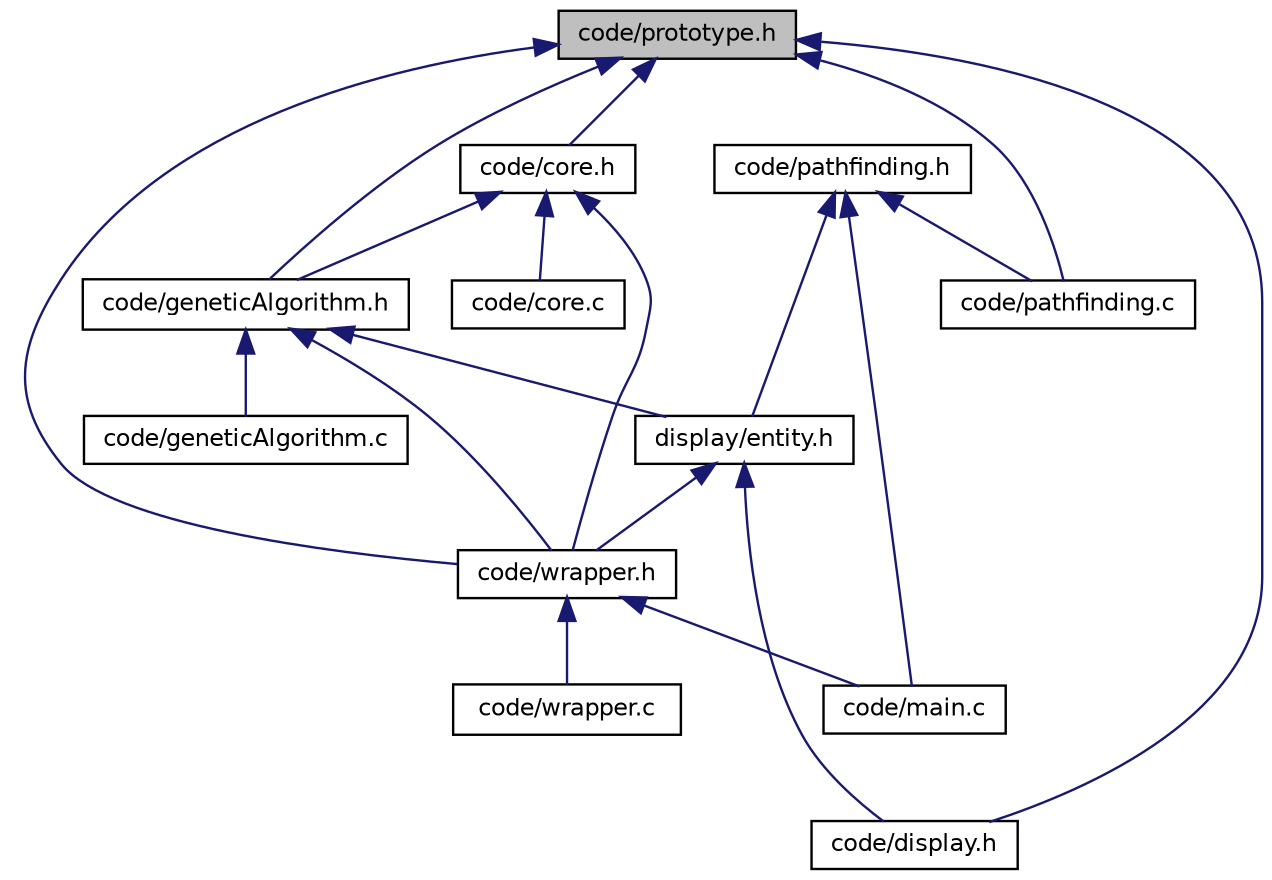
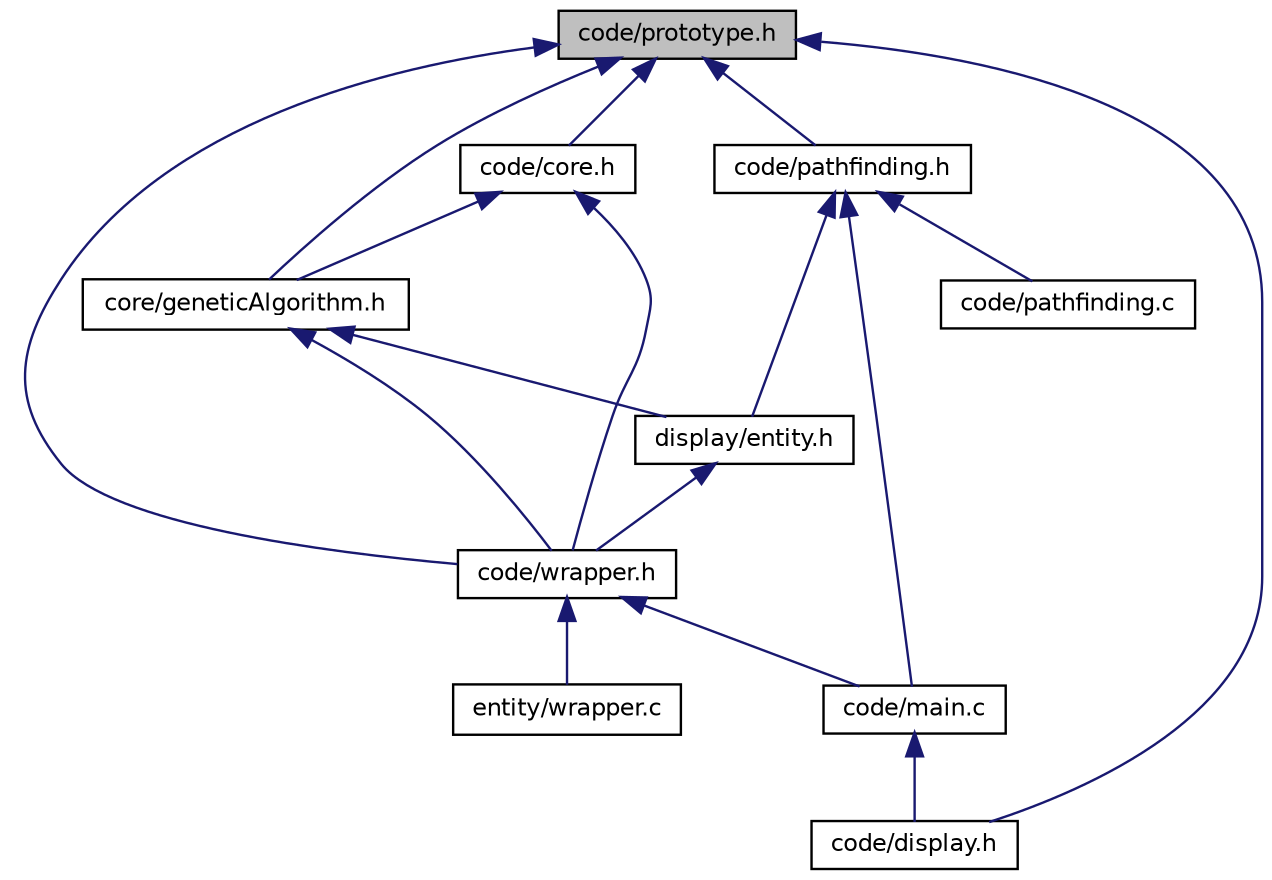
(979, 133) -> (769, 109)
(246, 304) -> (246, 304)
(538, 304) -> none
(246, 440) -> none
(776, 672) -> (915, 789)
(567, 710) -> (567, 710)
